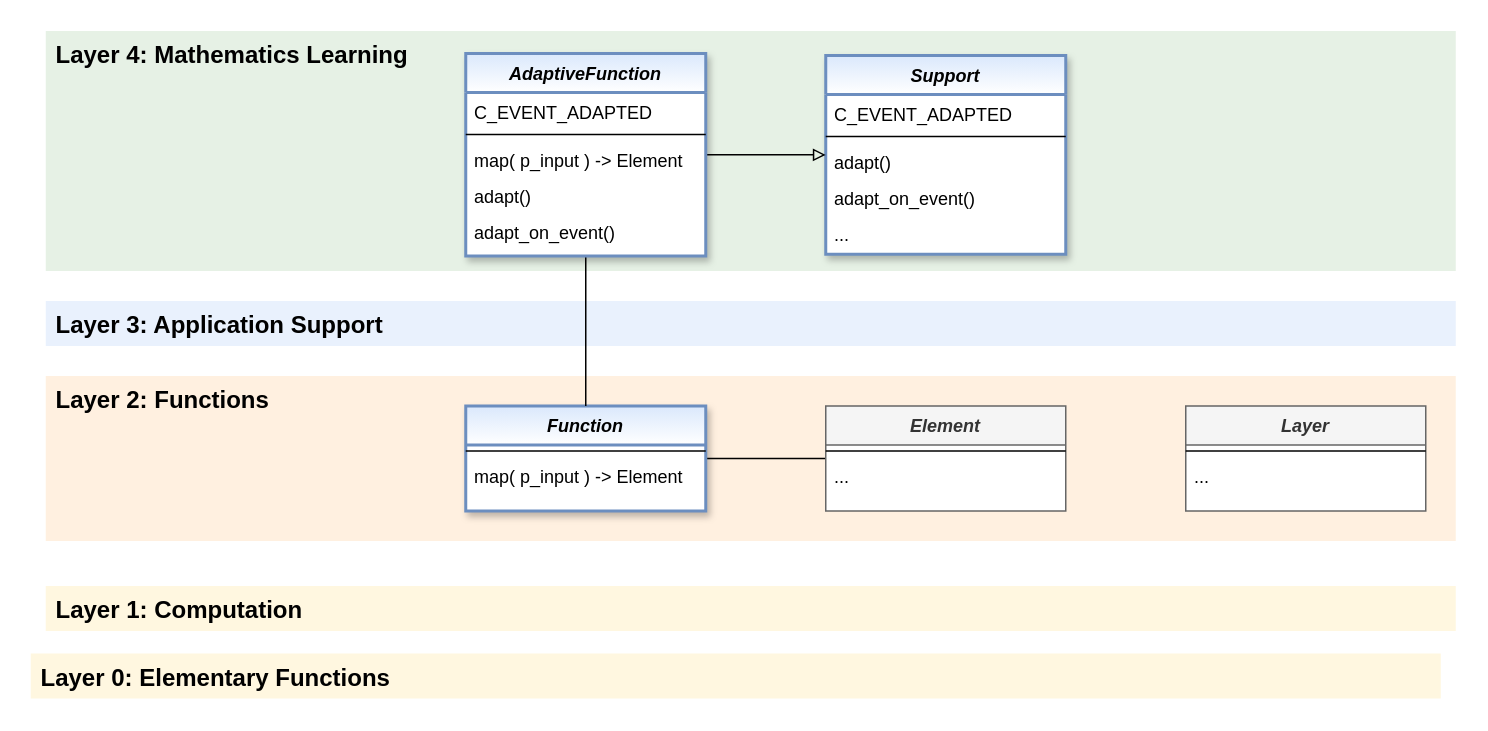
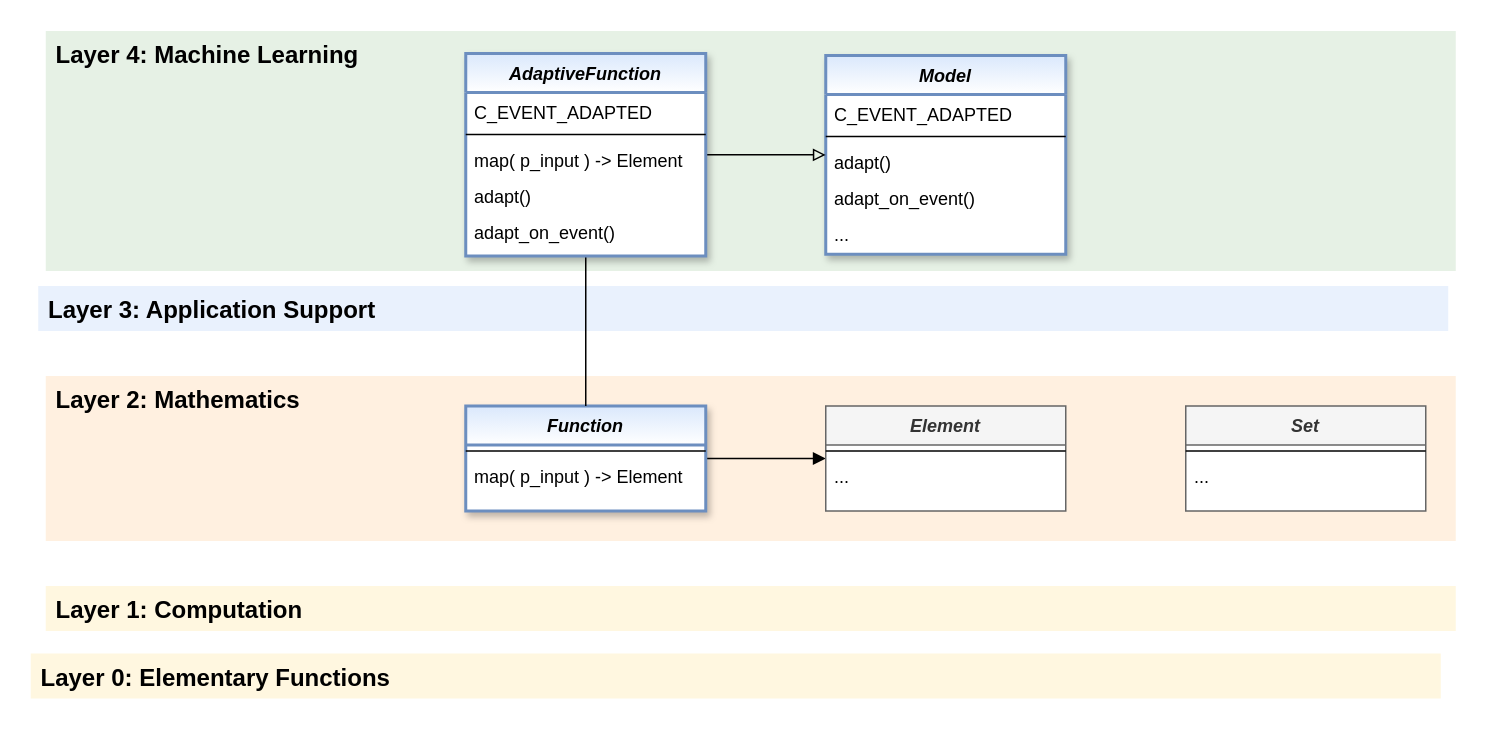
(232, 56) -> (206, 56)
(945, 75) -> (945, 75)
(751, 323) -> (743, 308)
(165, 401) -> (178, 401)
(1305, 426) -> (1305, 426)
(817, 458) -> (812, 458)
